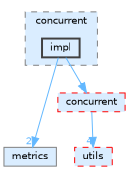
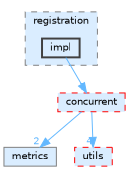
(61, 21) -> (61, 21)
(47, 98) -> (65, 126)
